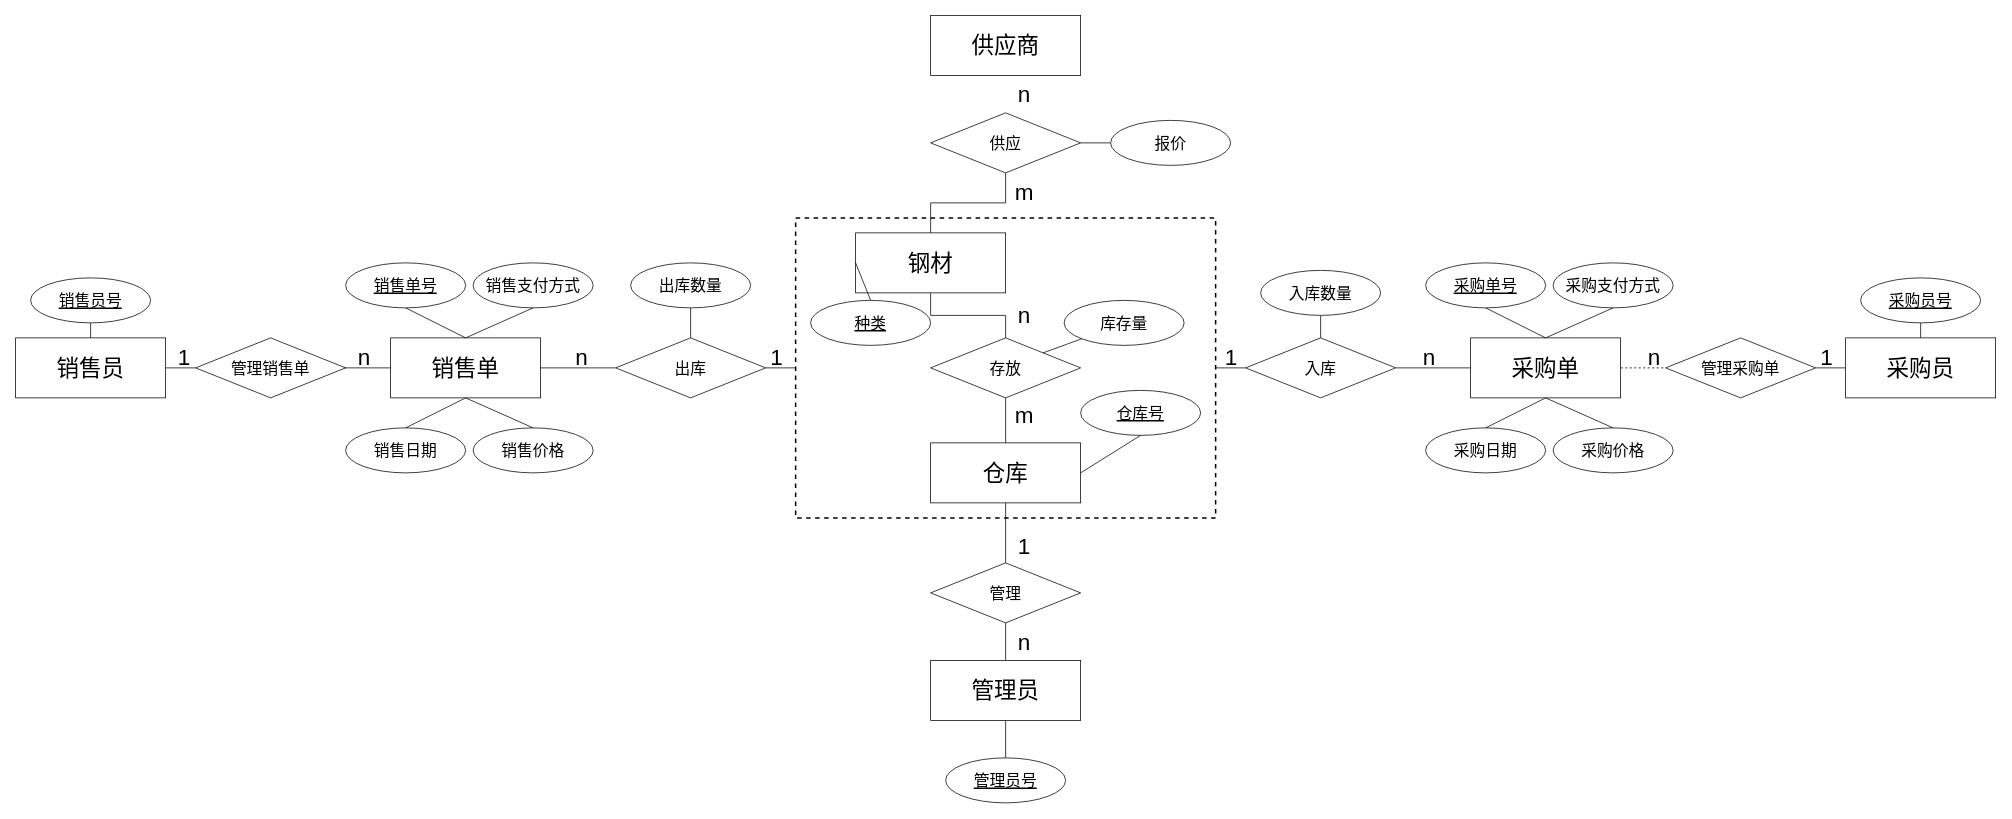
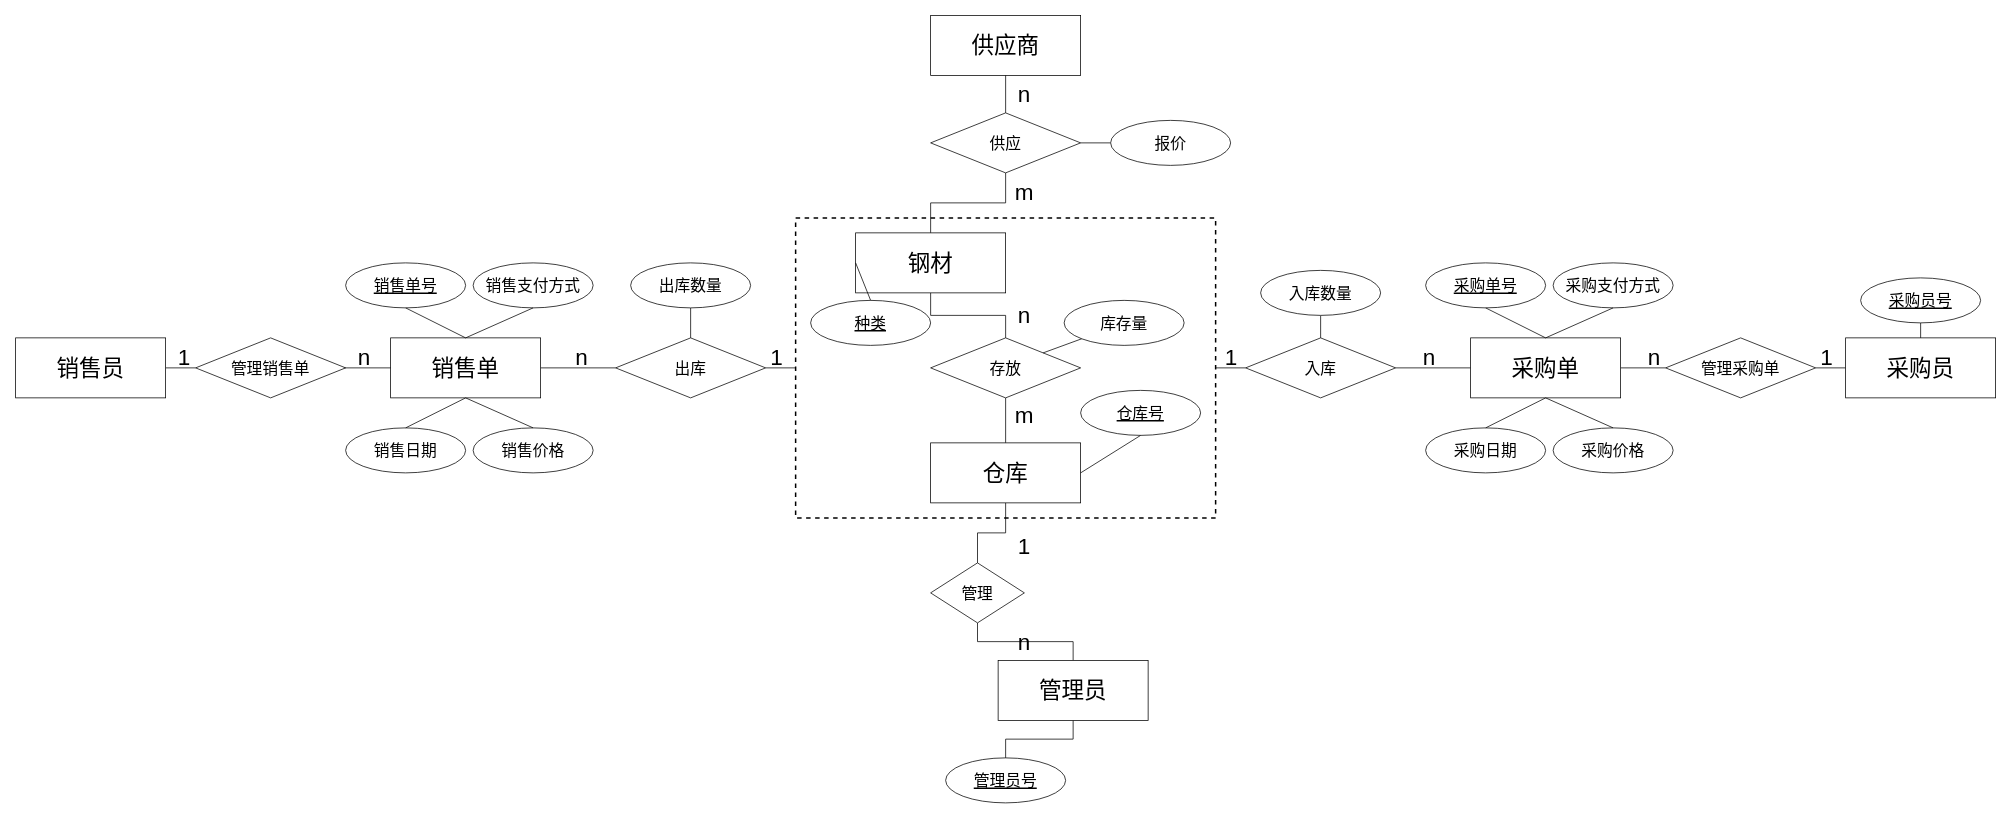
none -> (1005, 95)
(90, 300) -> none
(90, 330) -> none
(1643, 368) -> (1643, 368)
(1005, 593) -> (977, 593)
(1005, 690) -> (1073, 690)
